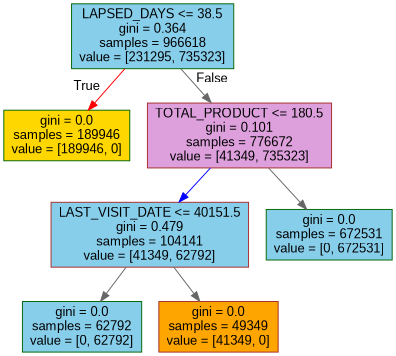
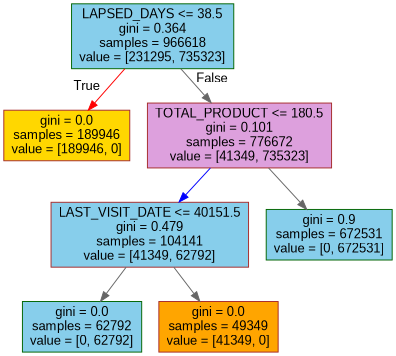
(67, 135) -> (67, 135)
(329, 235) -> (329, 235)
